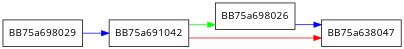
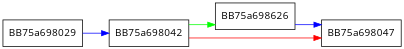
(255, 16) -> (255, 16)
(149, 33) -> (149, 33)
(361, 33) -> (361, 33)
